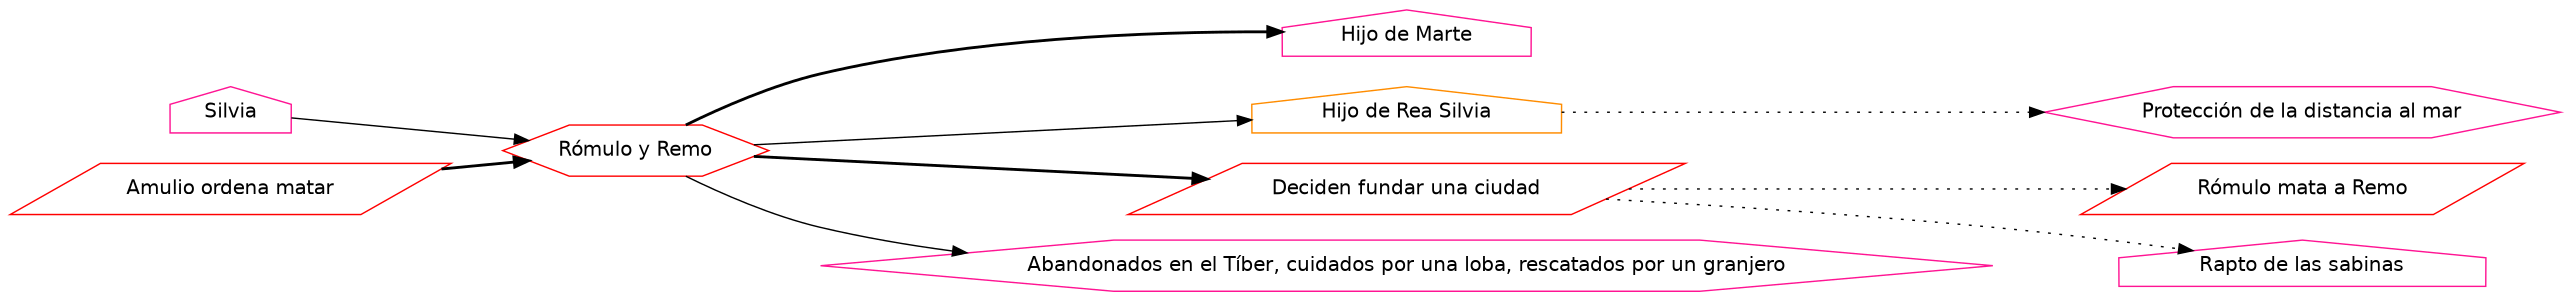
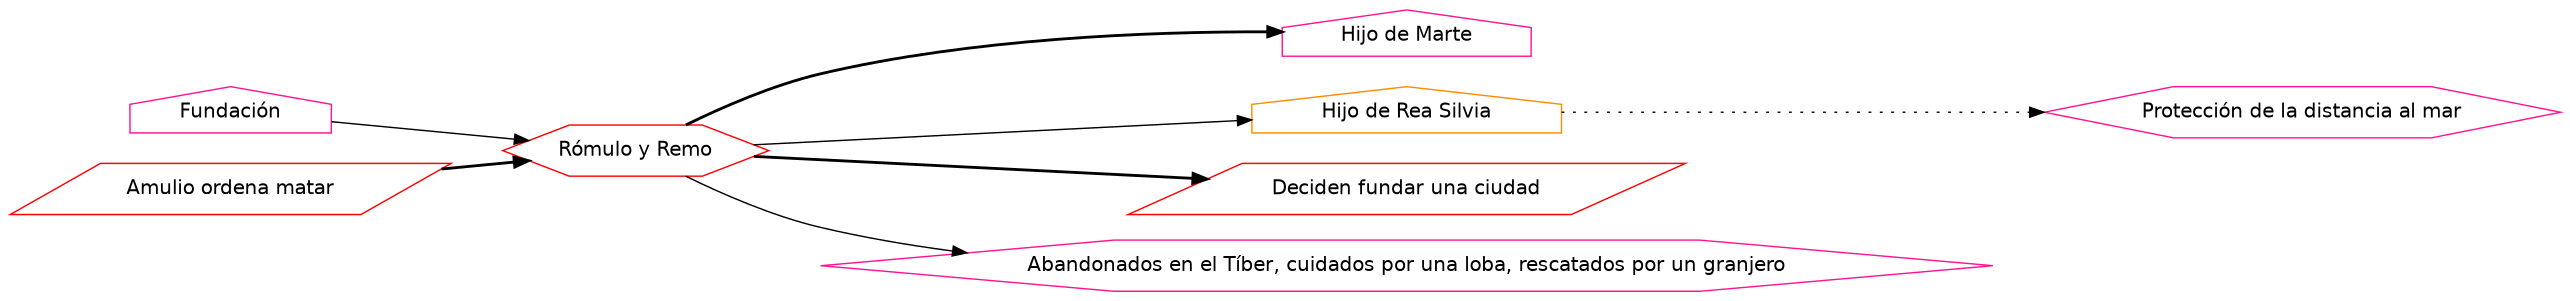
(231, 112) -> (231, 112)
(2302, 189) -> none
(2302, 266) -> none
